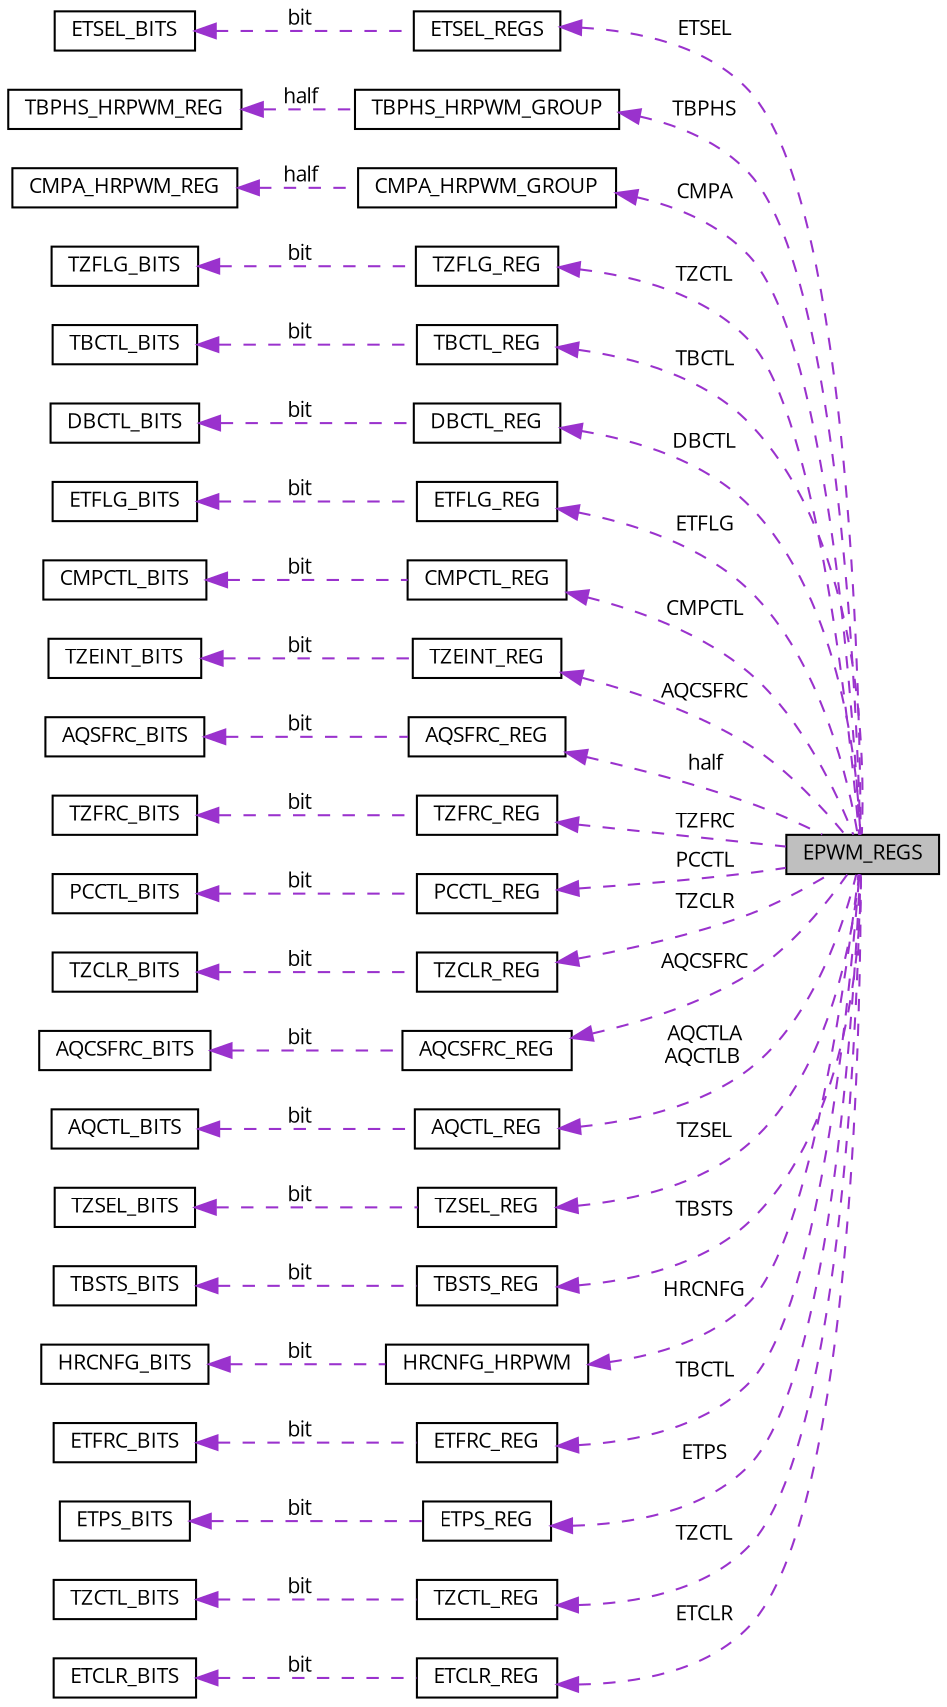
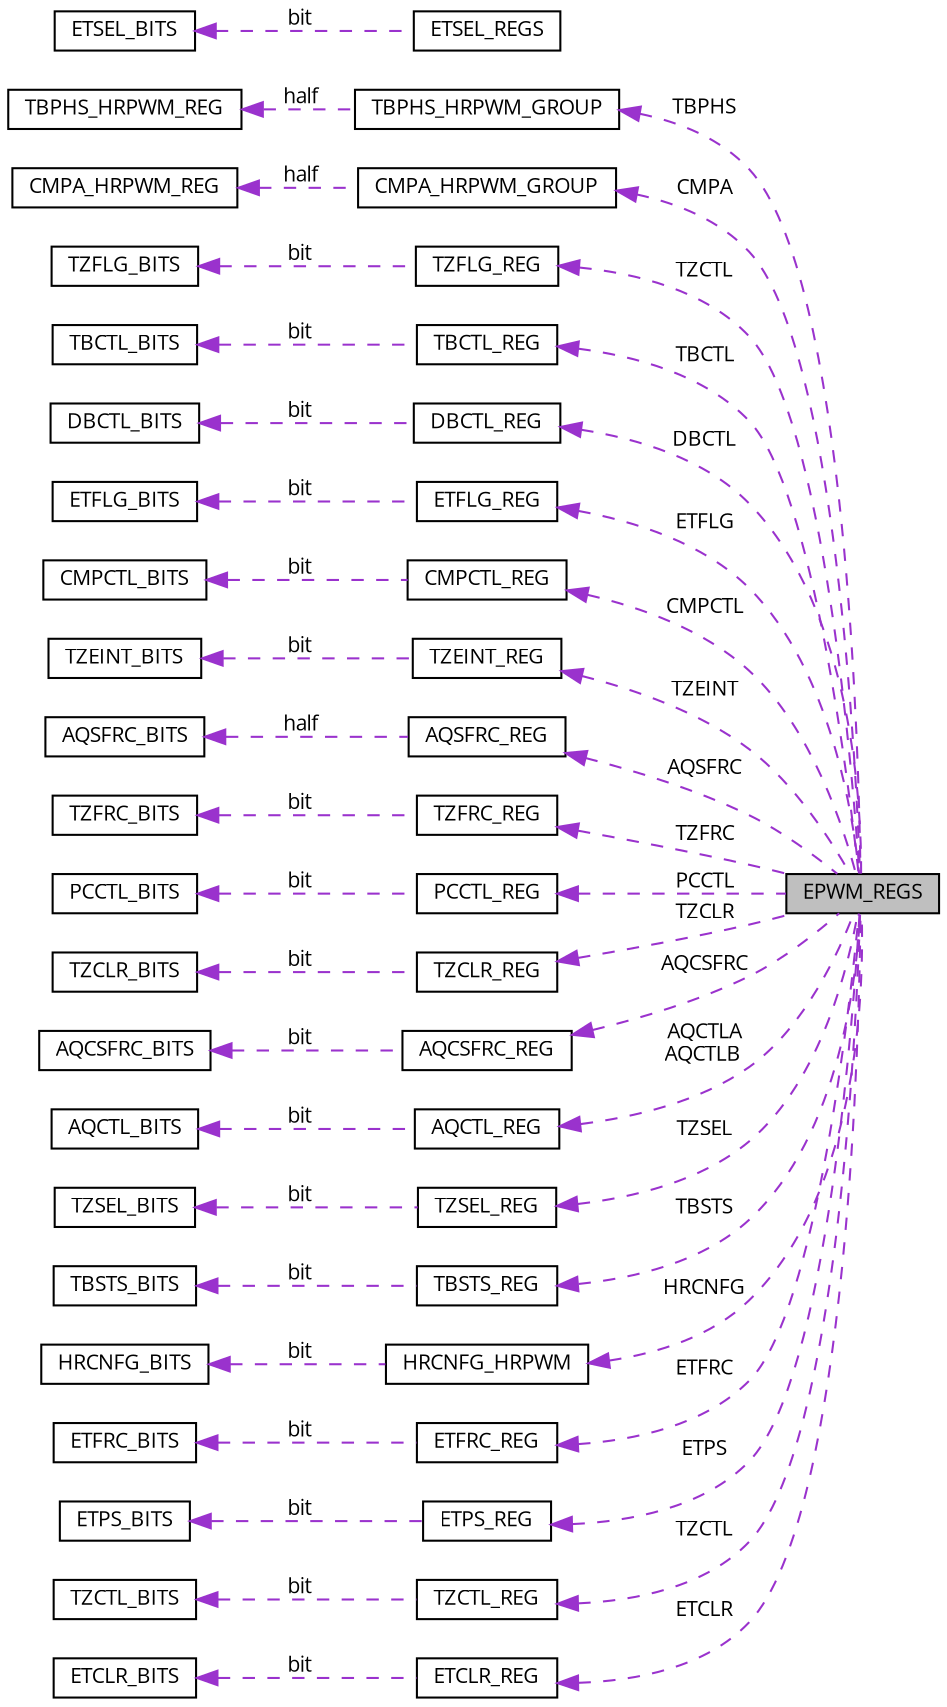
(832, 364) -> none
(703, 692) -> (703, 690)
(298, 725) -> (298, 725)
(703, 765) -> (703, 769)
(703, 1371) -> (703, 1369)
